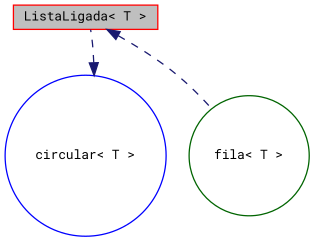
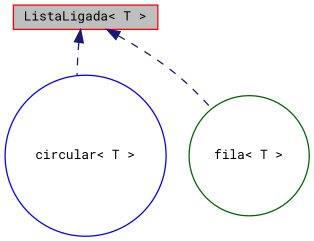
(93, 46) -> (78, 59)
